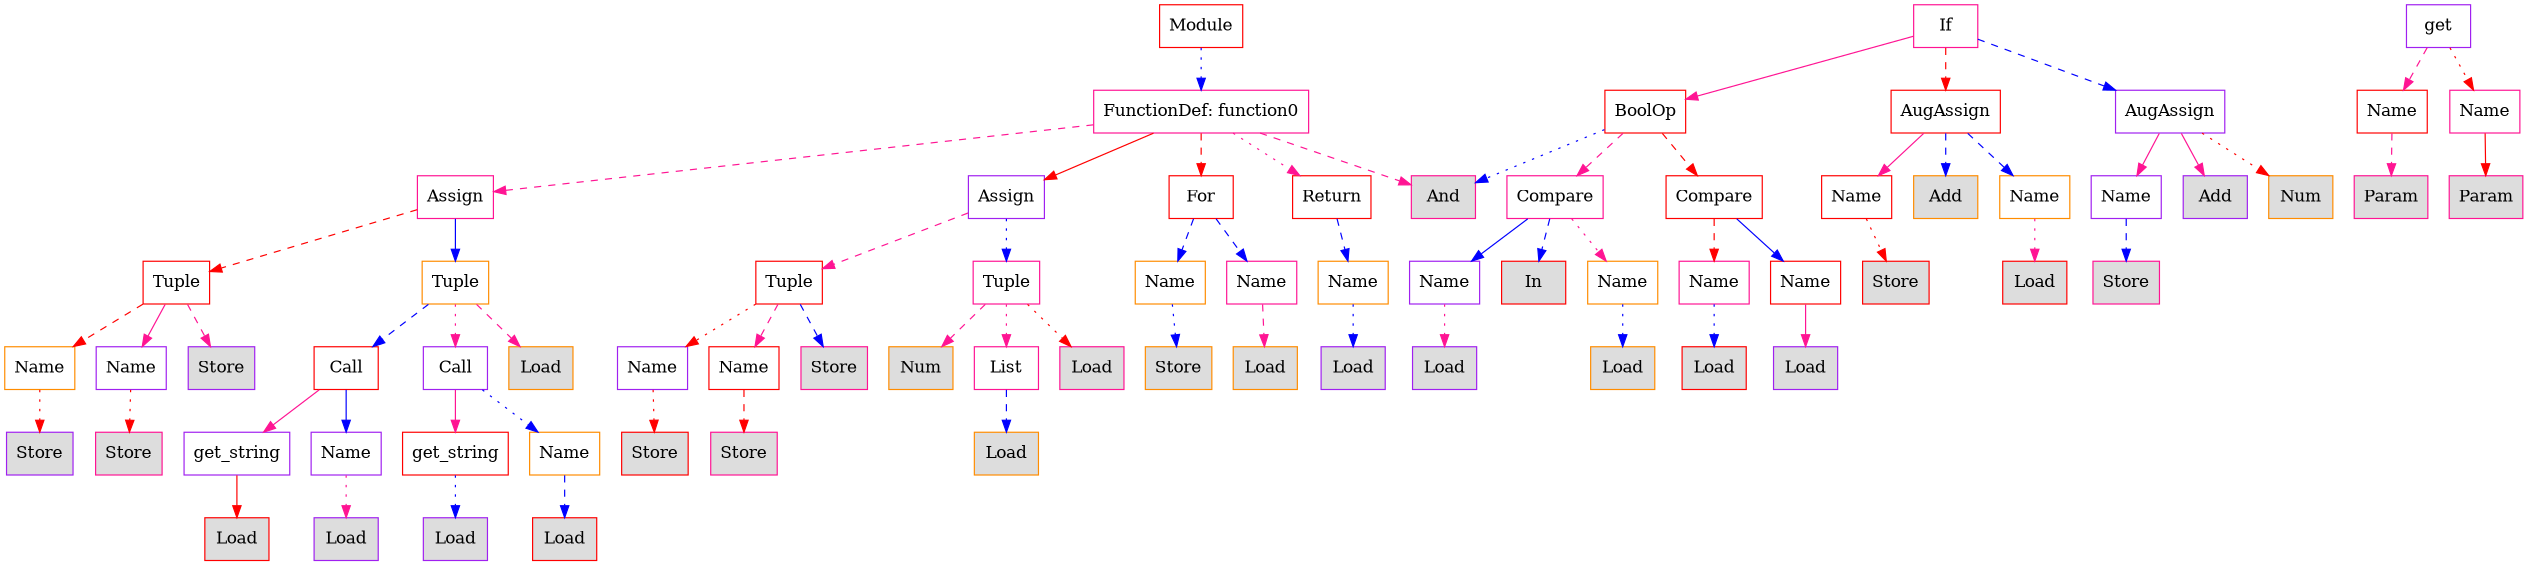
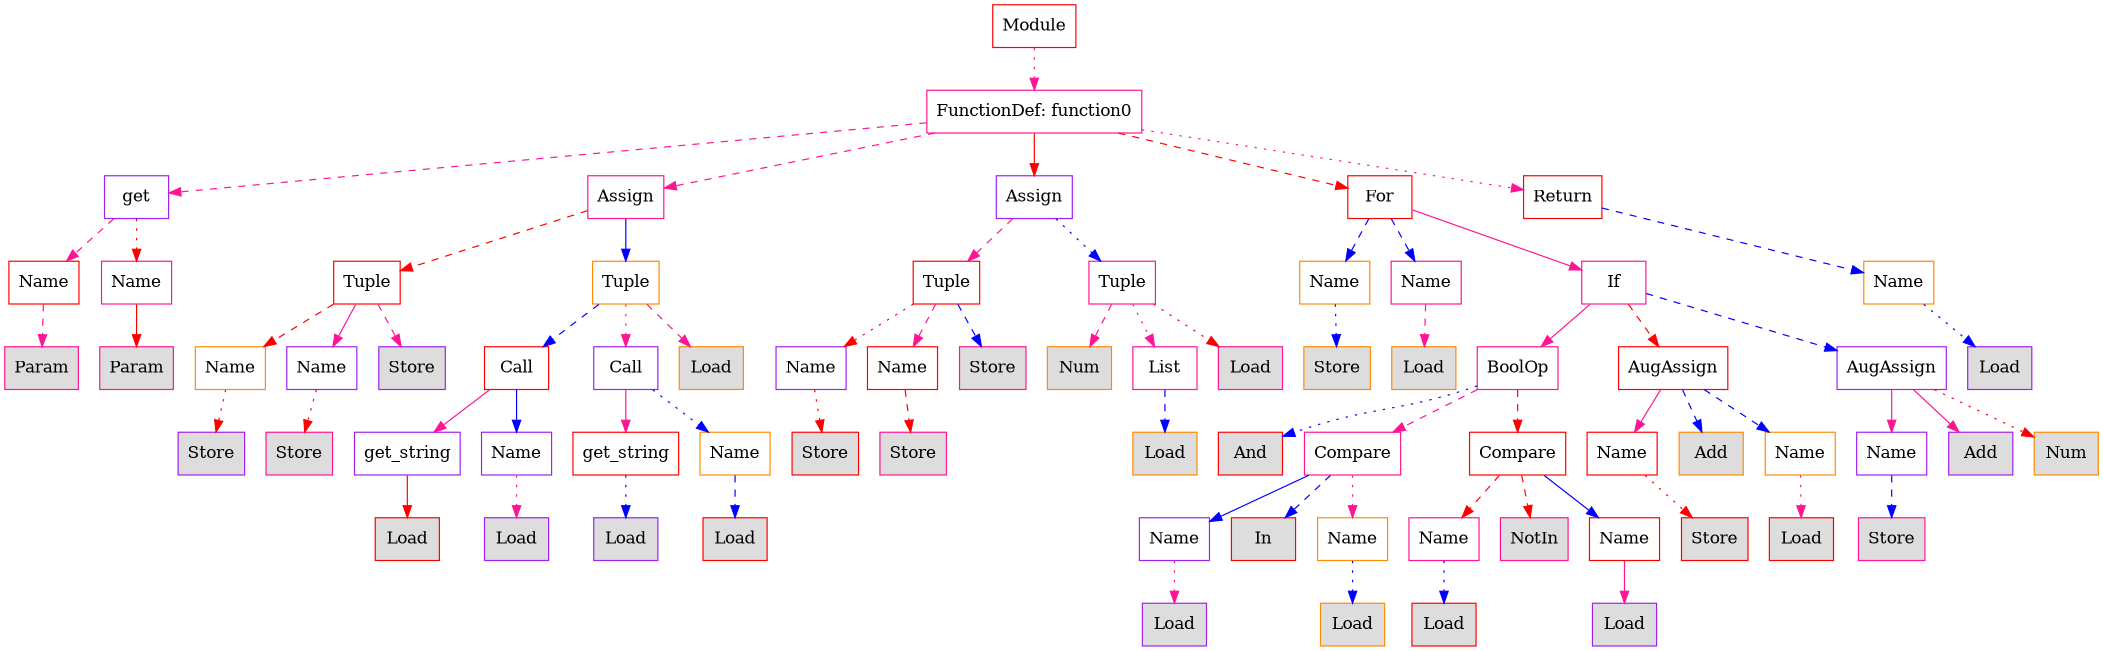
(1201, 63) -> (1034, 63)
(1645, 112) -> (1518, 368)
(1330, 157) -> (554, 157)
(1443, 197) -> (1250, 454)
none -> (1491, 238)
none -> (1534, 539)
